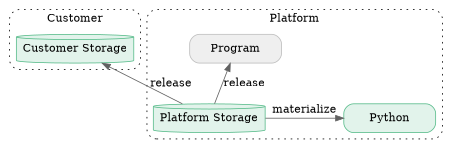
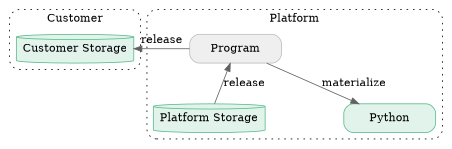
(141, 83) -> (166, 49)
(300, 118) -> (309, 82)
